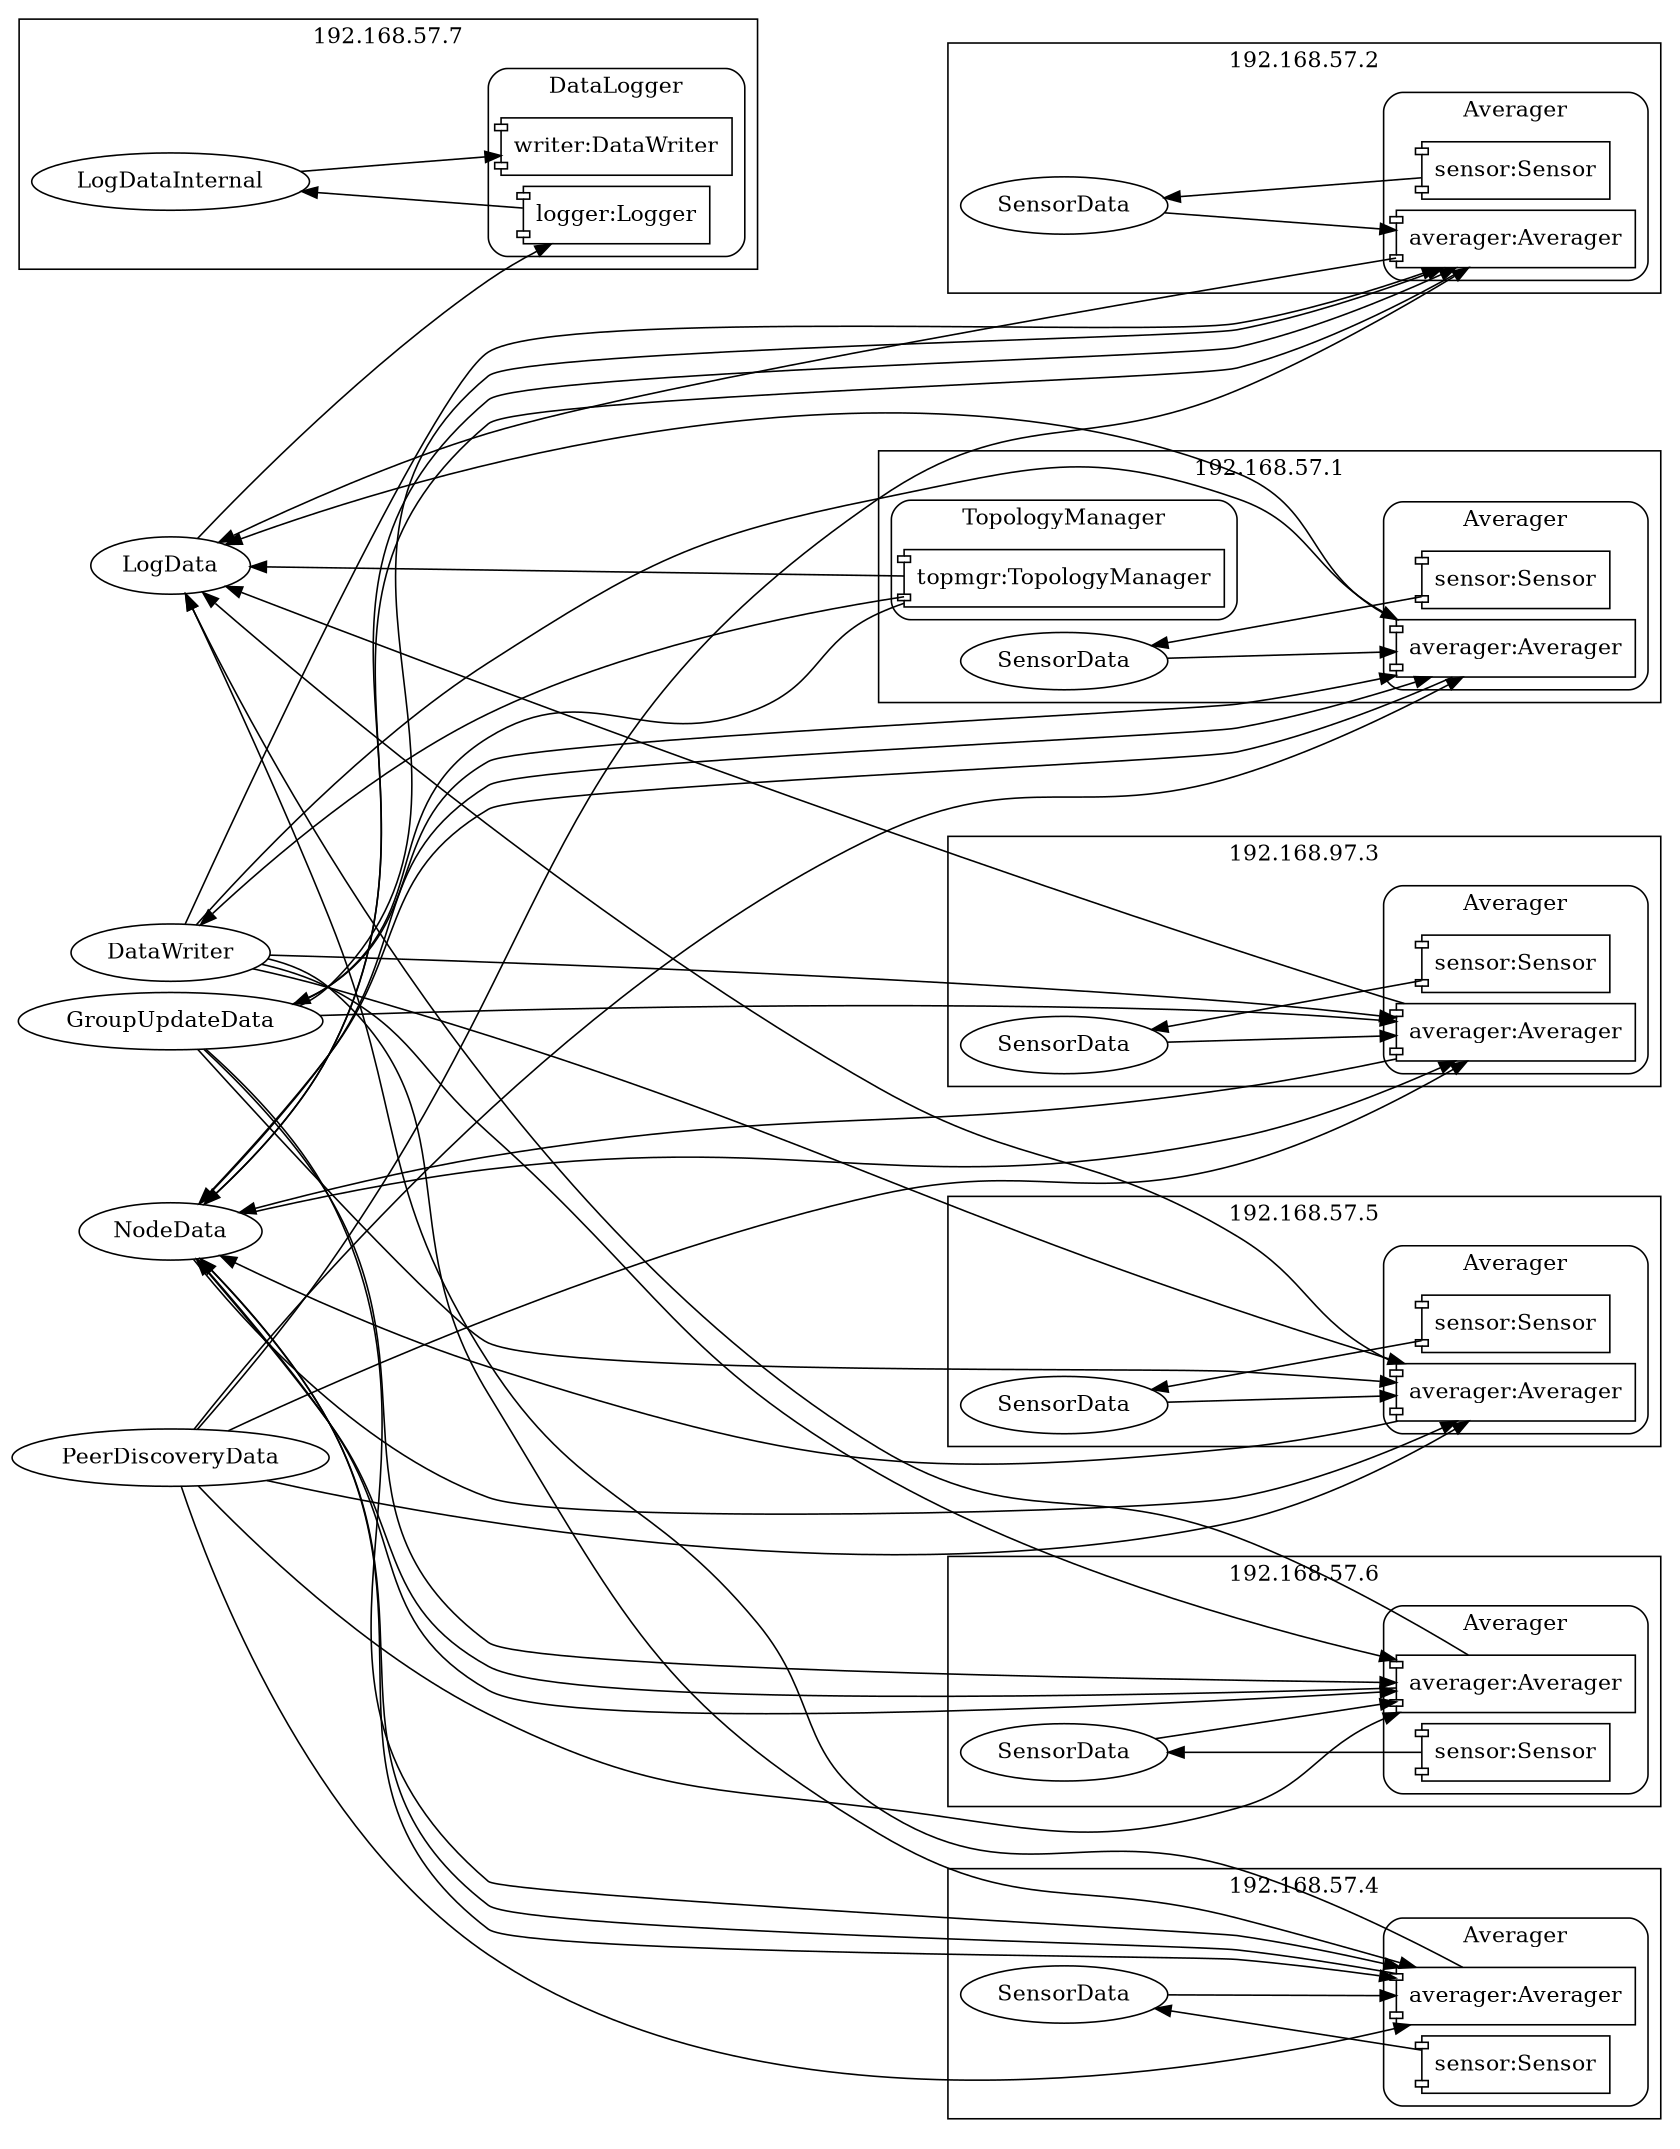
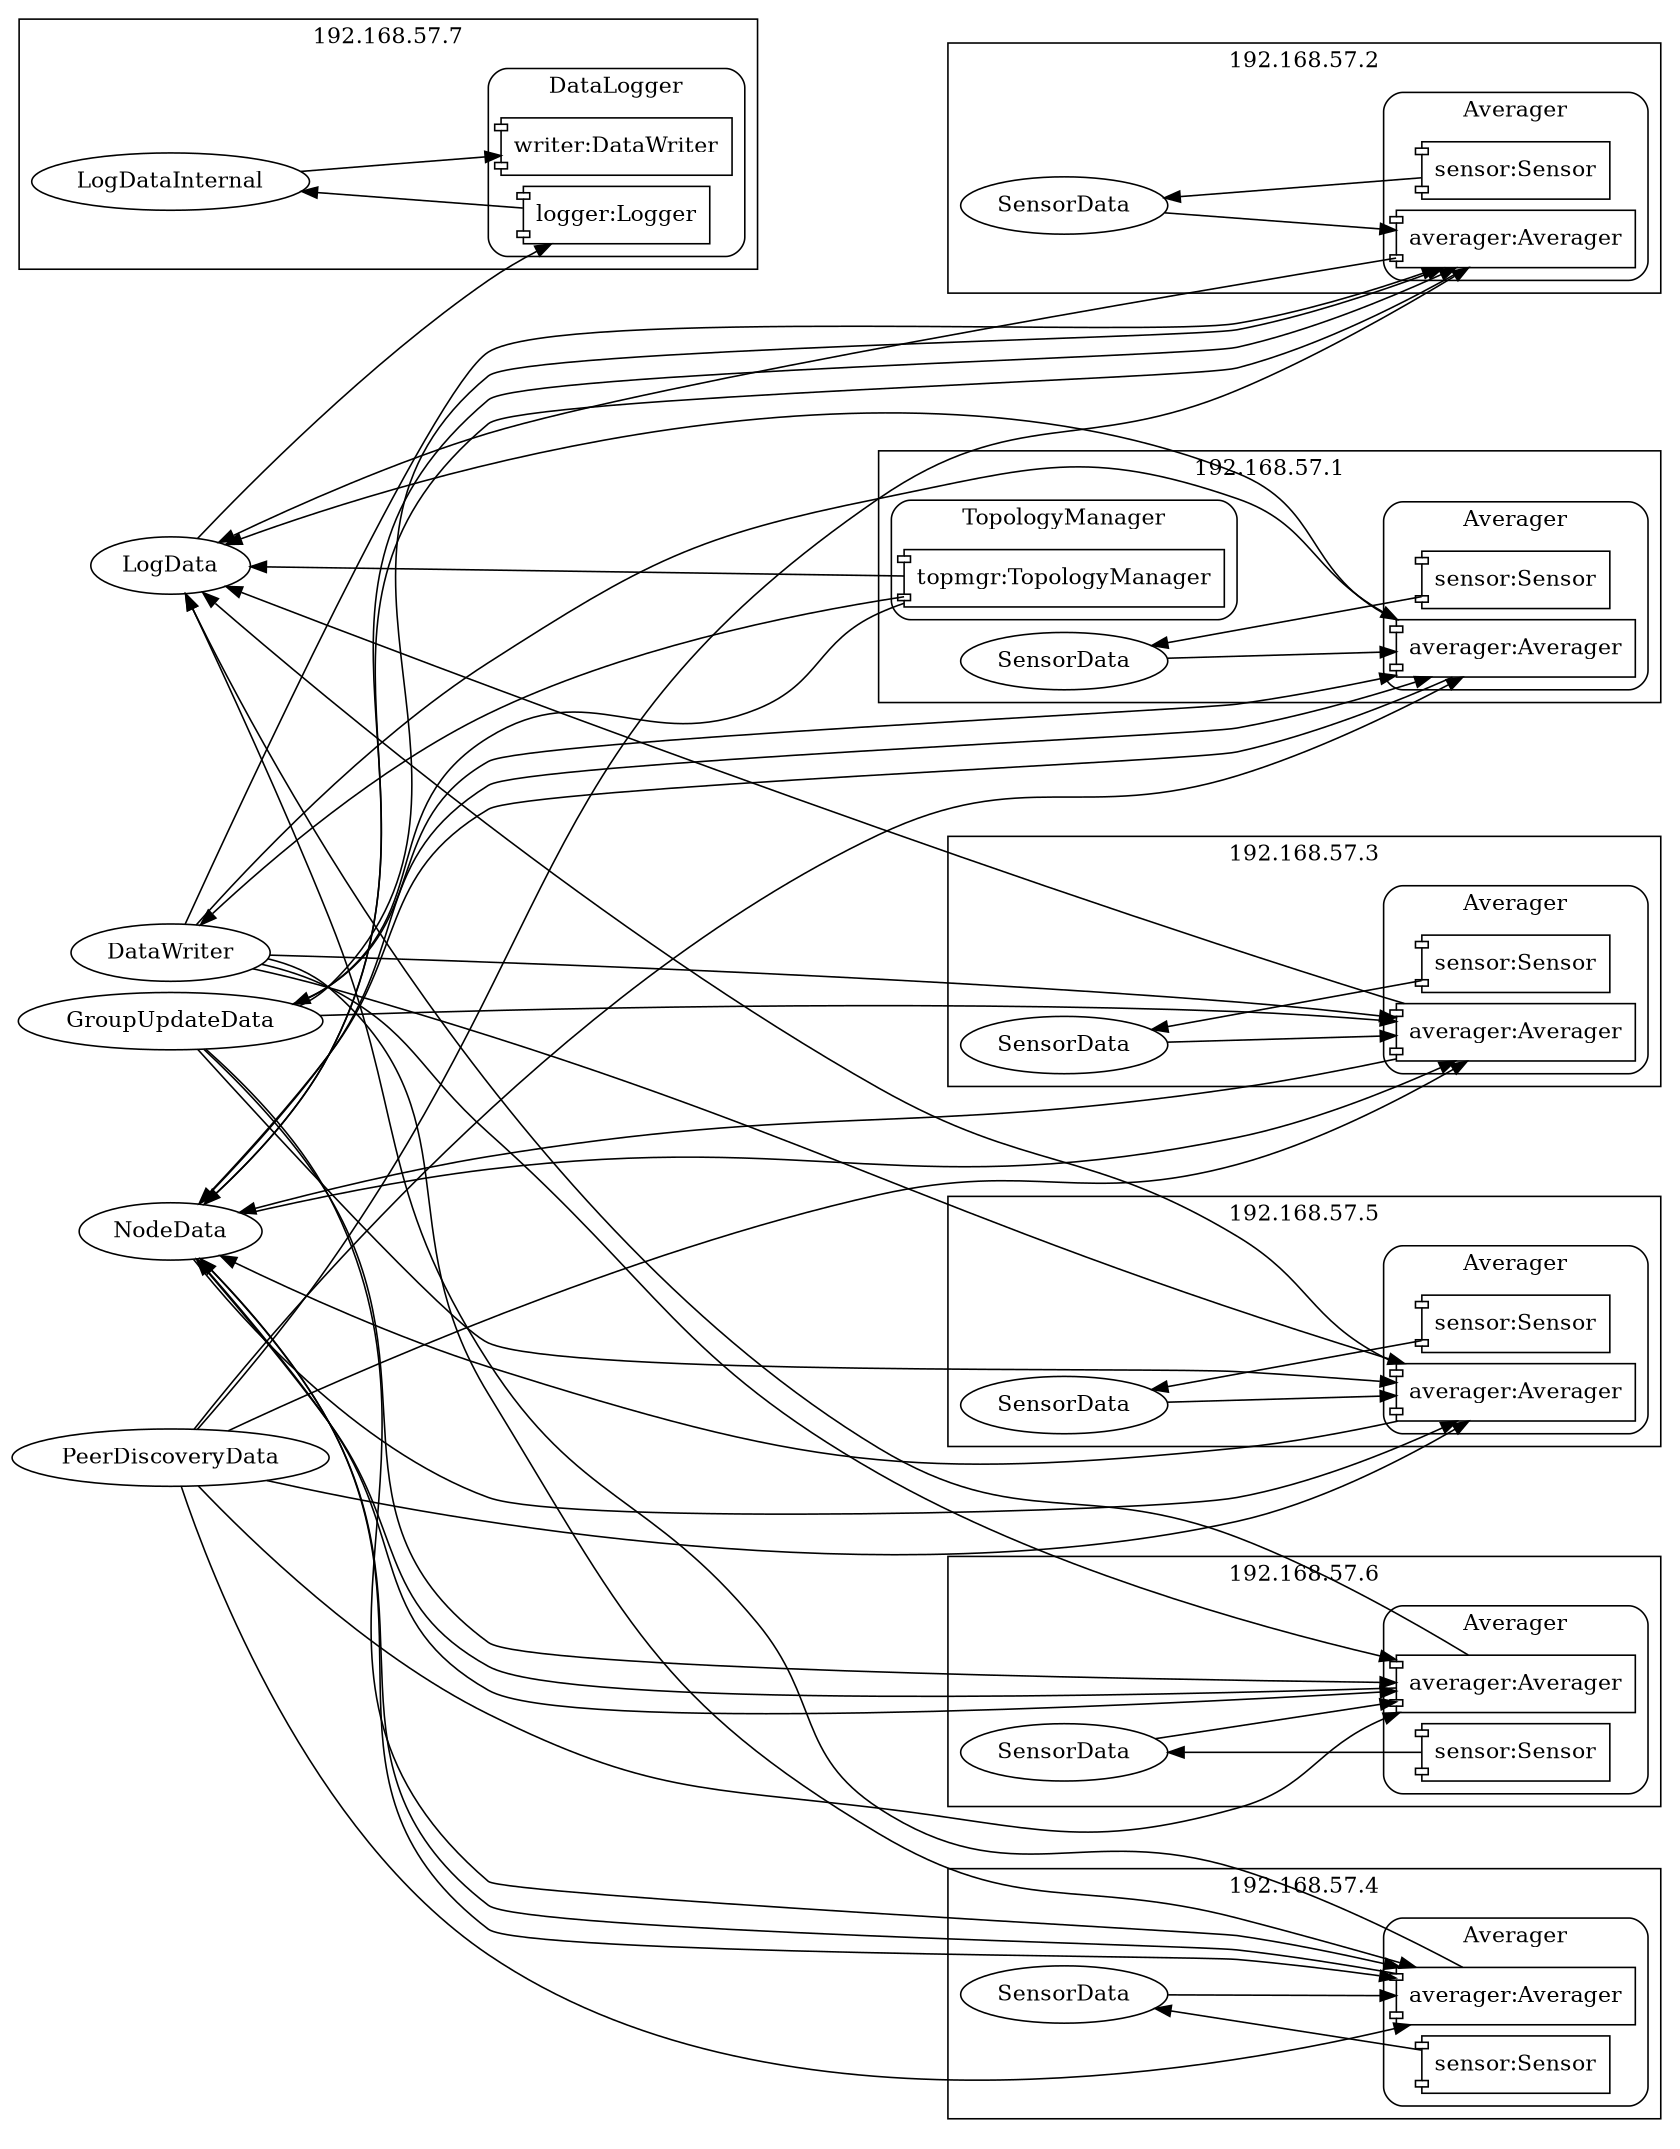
(1304, 855) -> (1304, 855)
